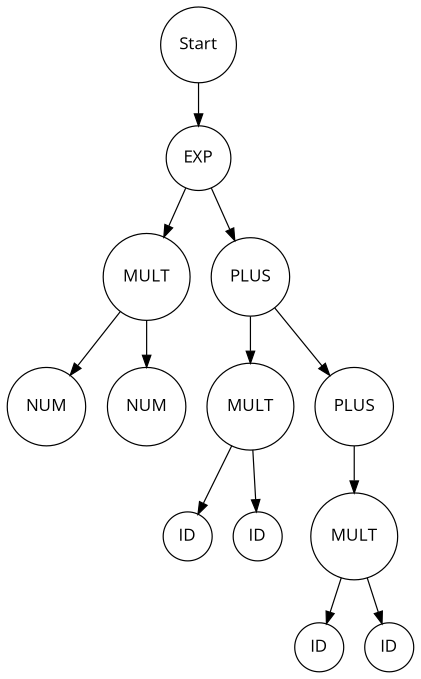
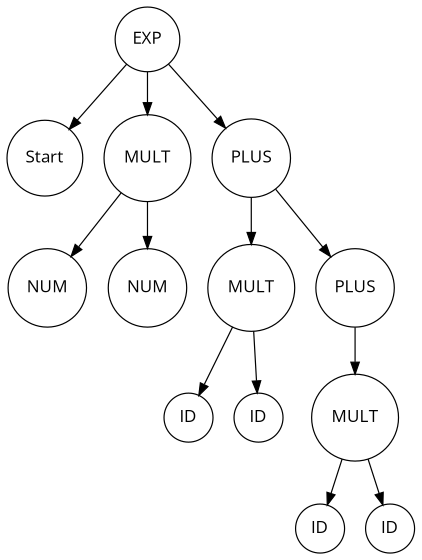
(199, 98) -> (102, 92)
